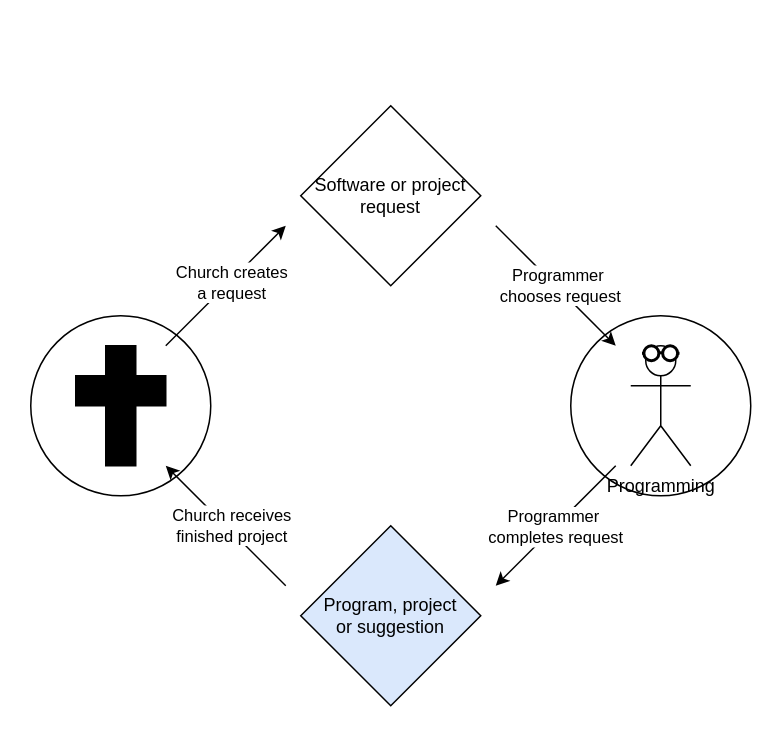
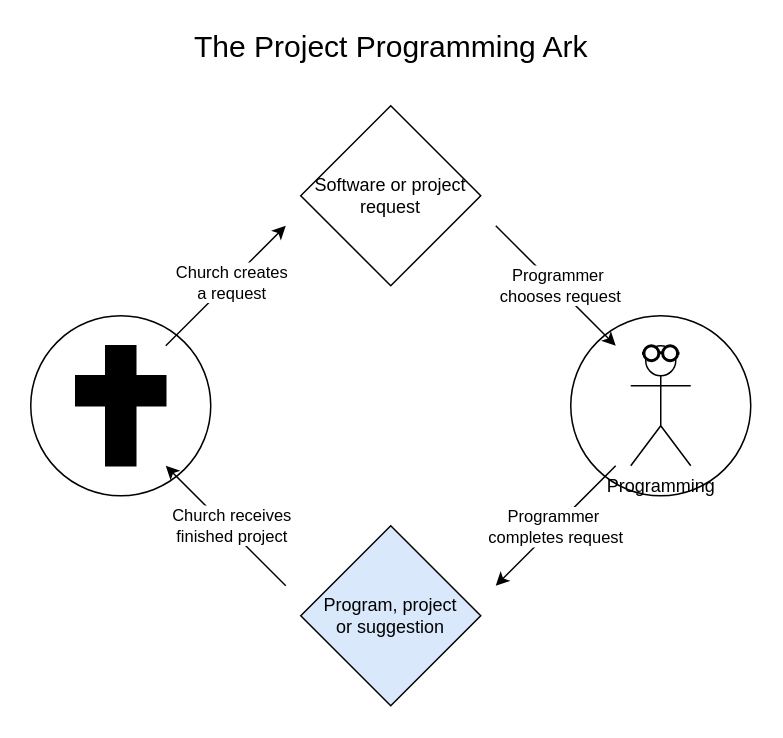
none -> (391, 46)
